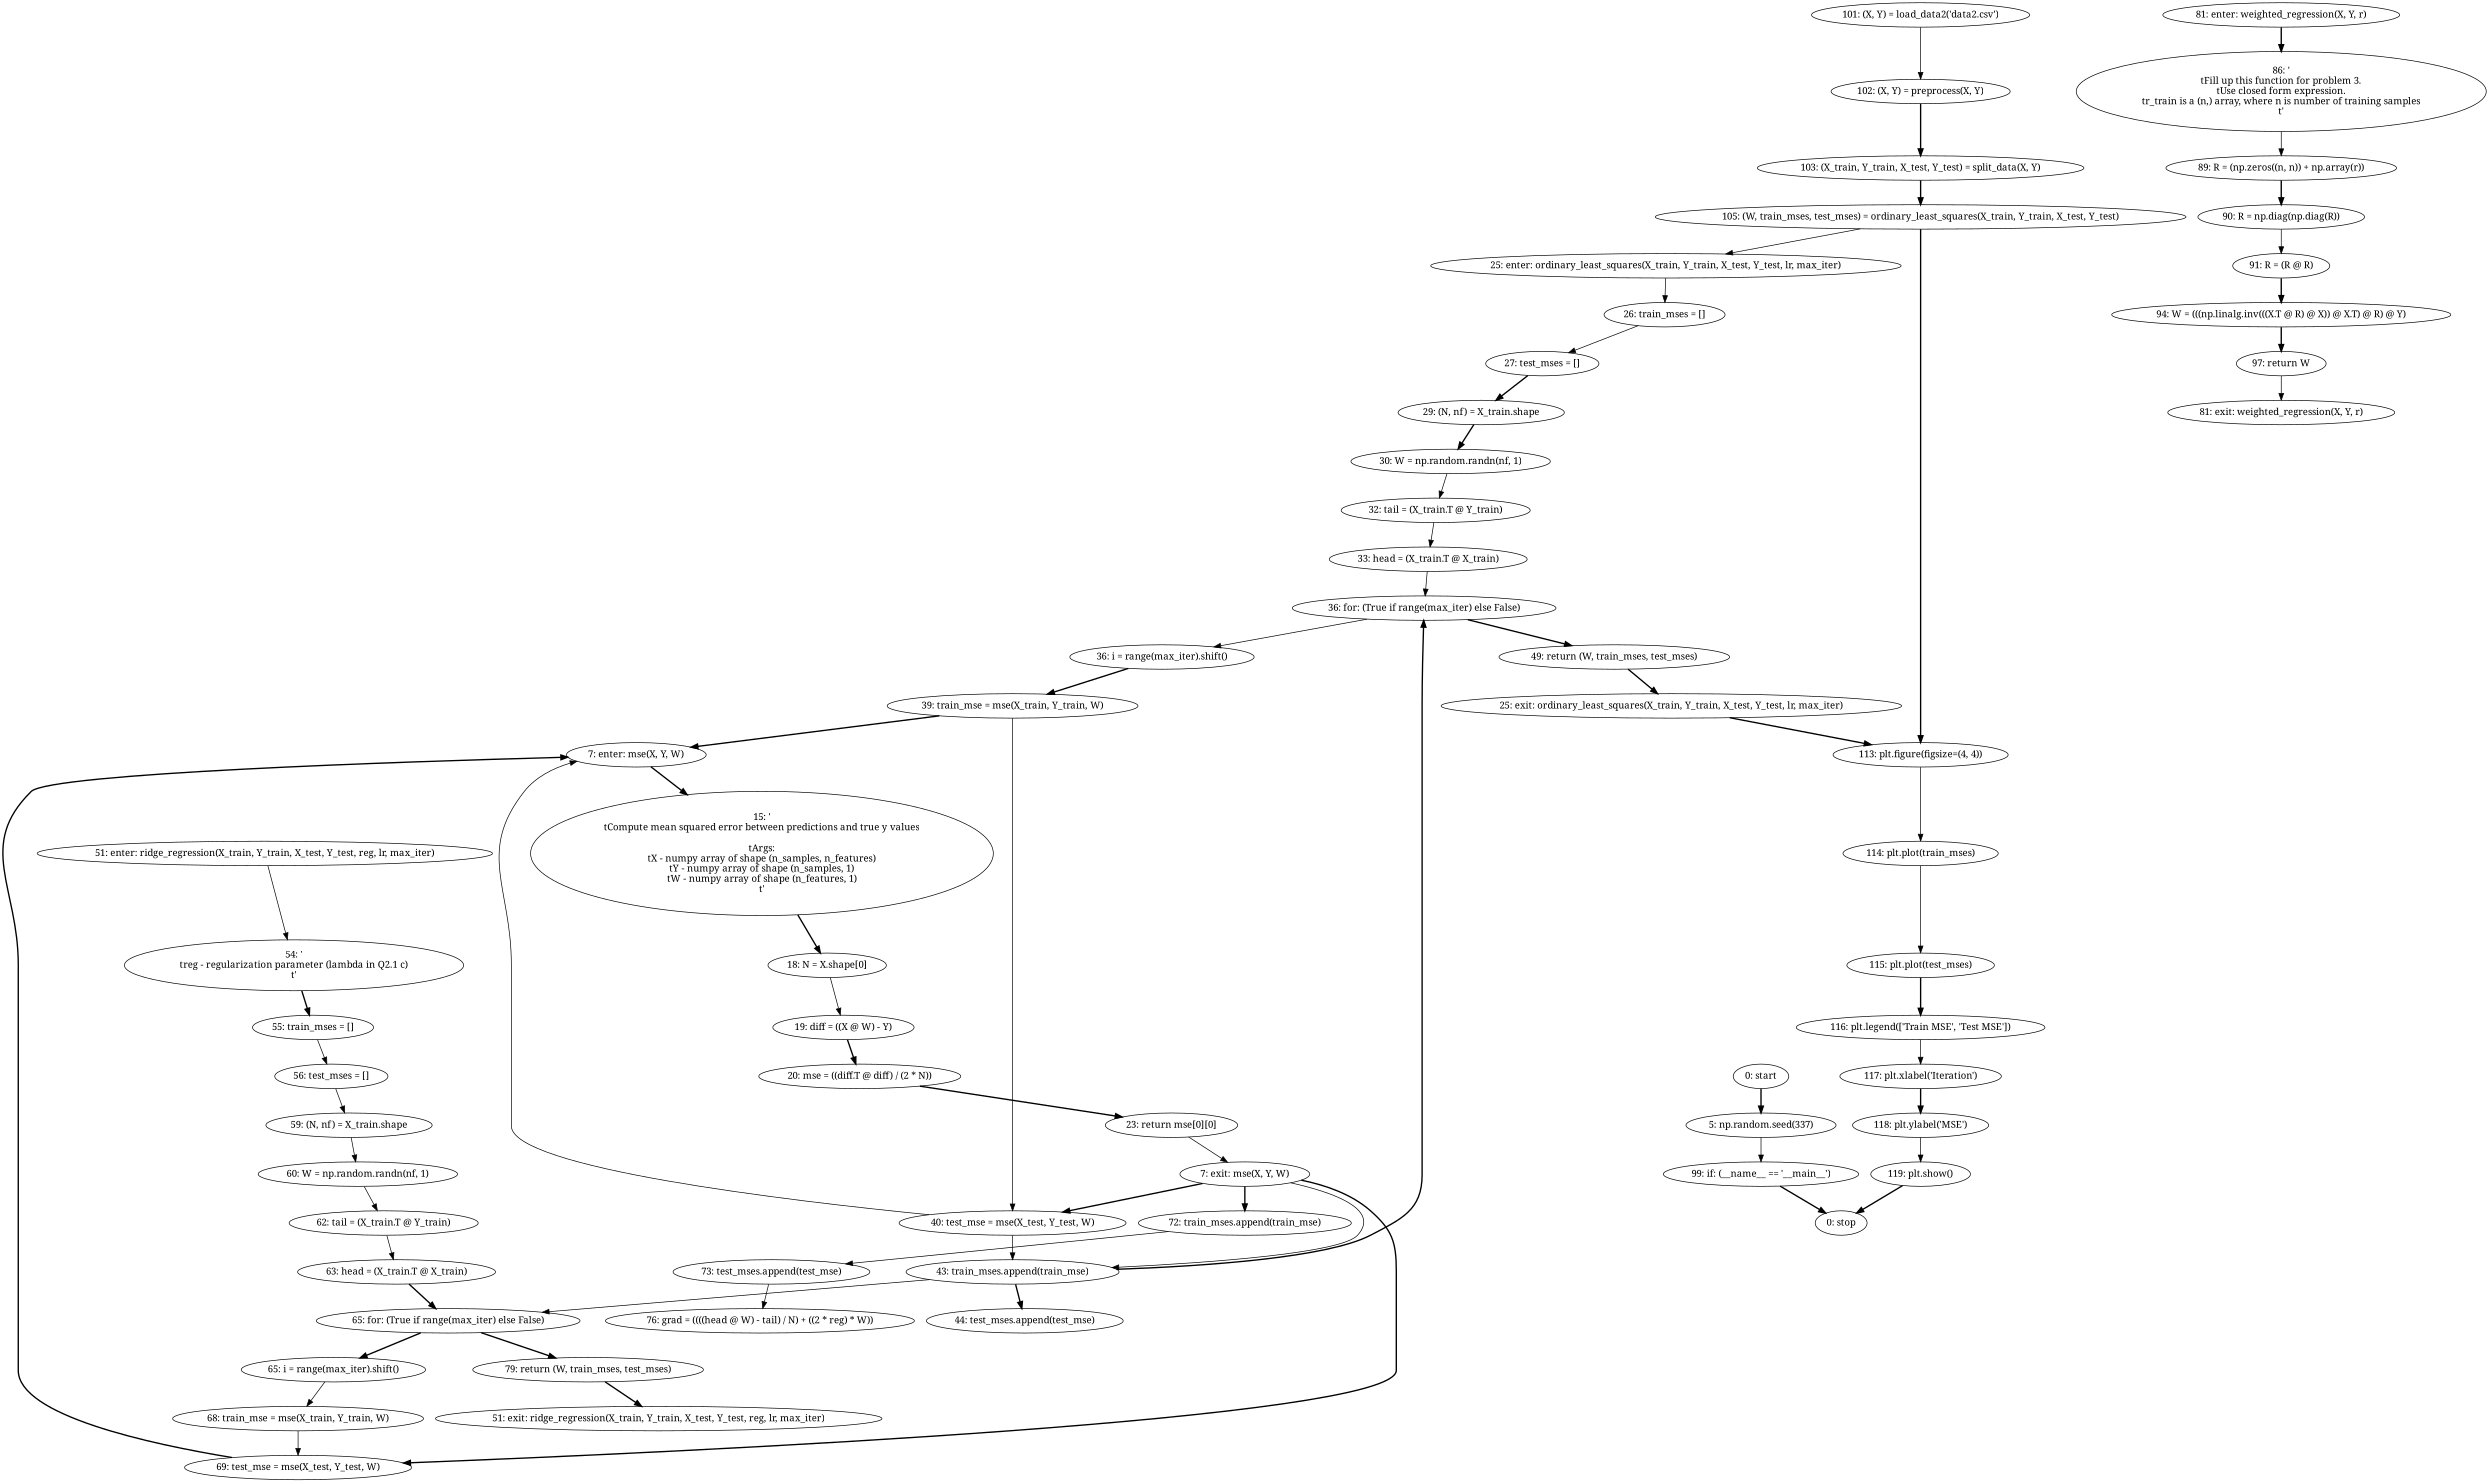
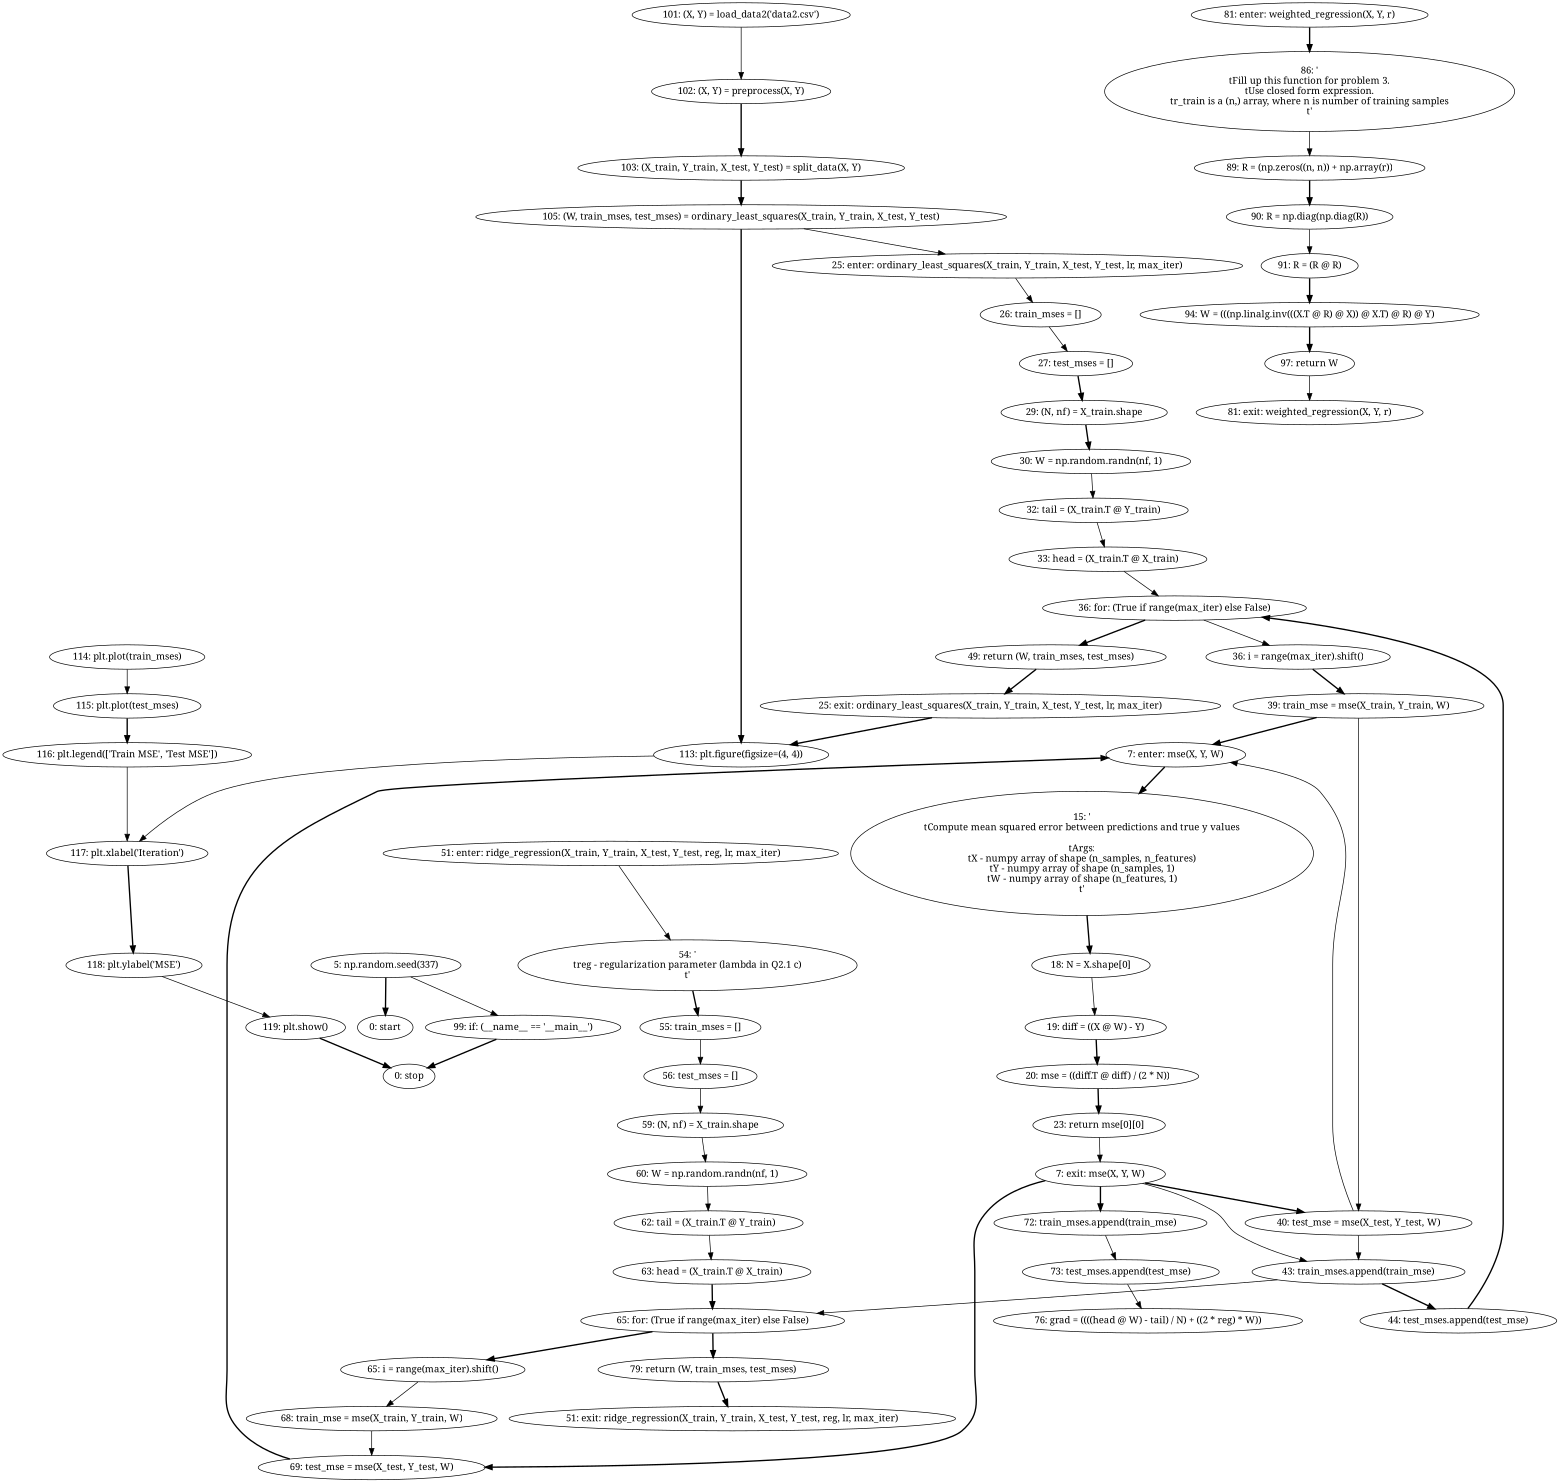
(1921, 801) -> (392, 766)
(1422, 1072) -> (1503, 881)
(1761, 1097) -> (386, 993)
